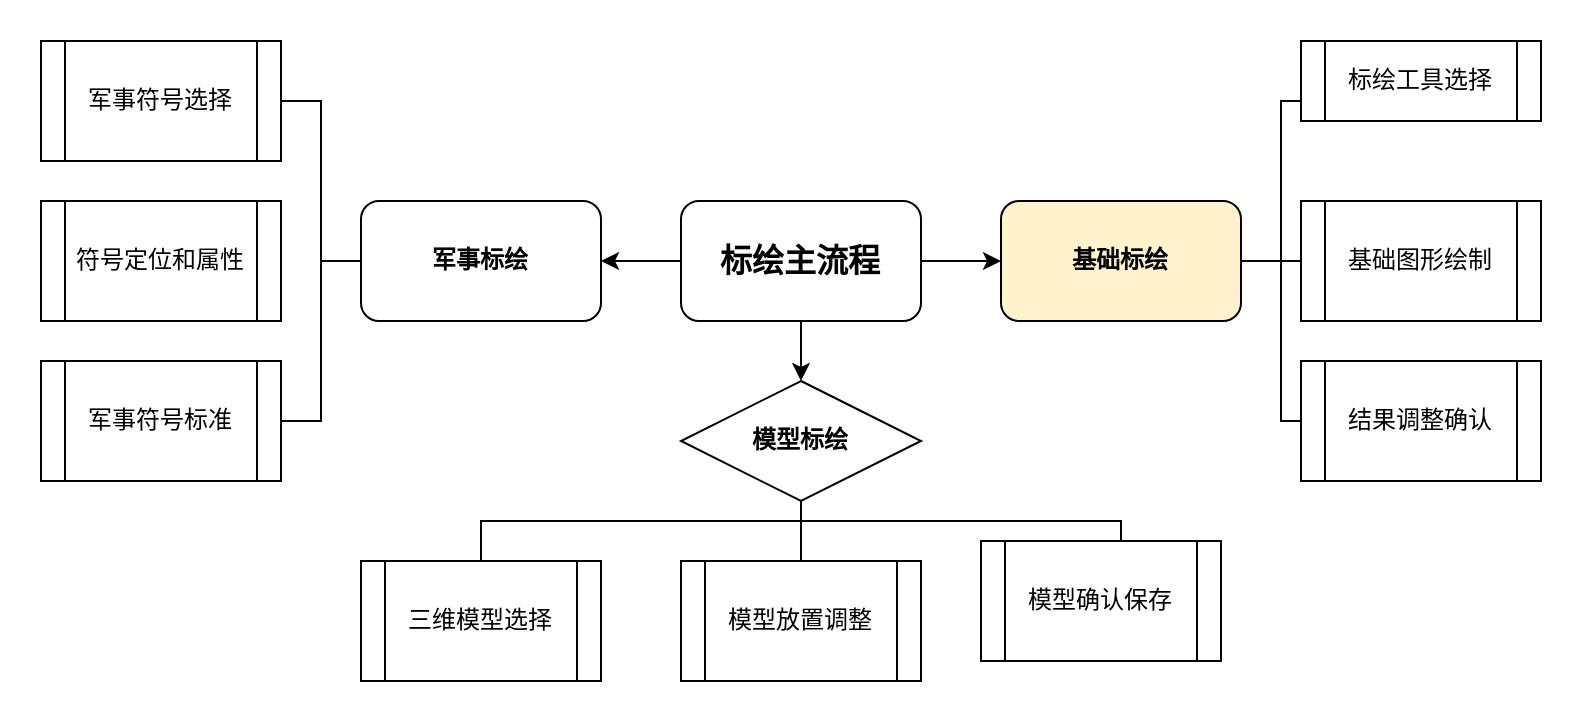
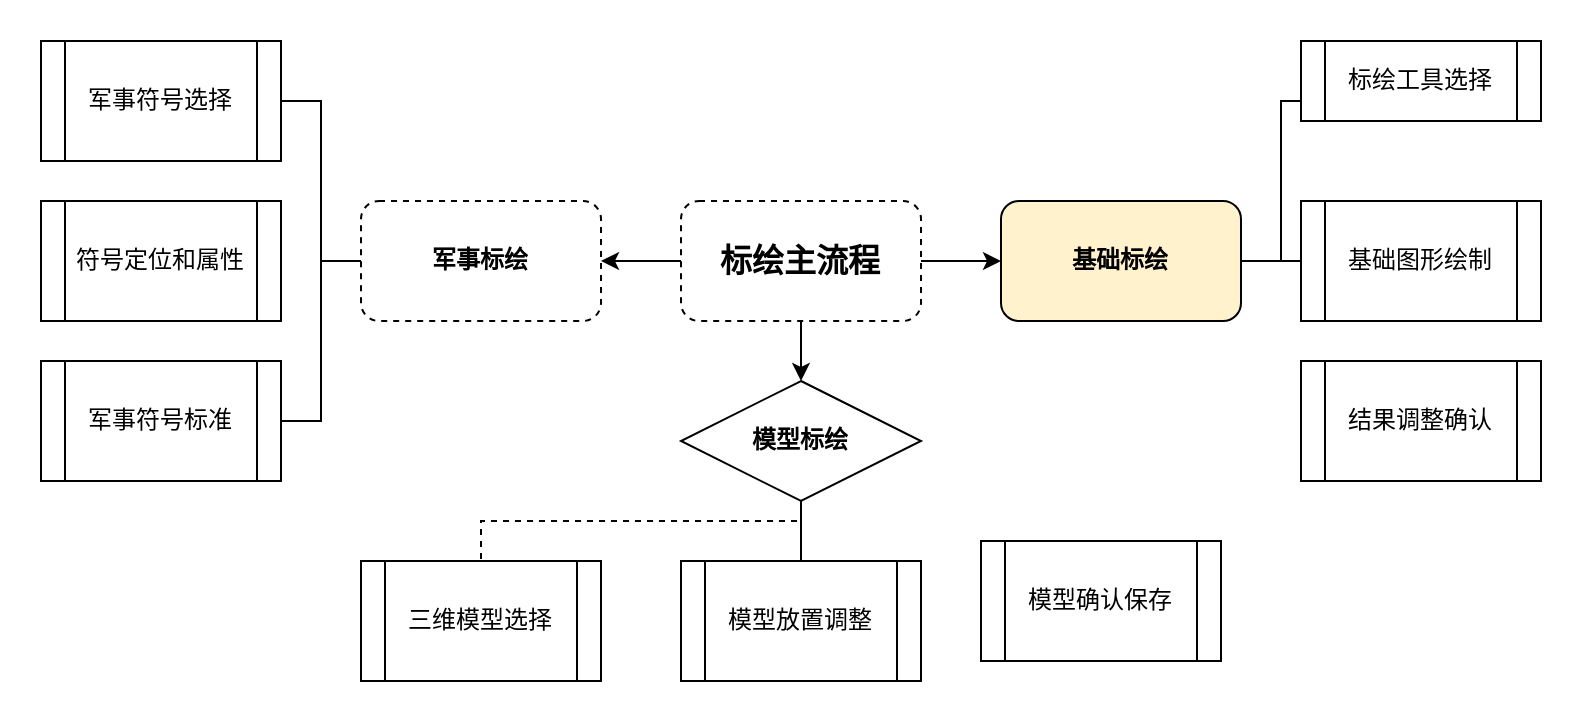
(481, 261) -> (481, 261)
(801, 261) -> (801, 261)
(1281, 353) -> none
(619, 521) -> (619, 521)
(974, 521) -> none
